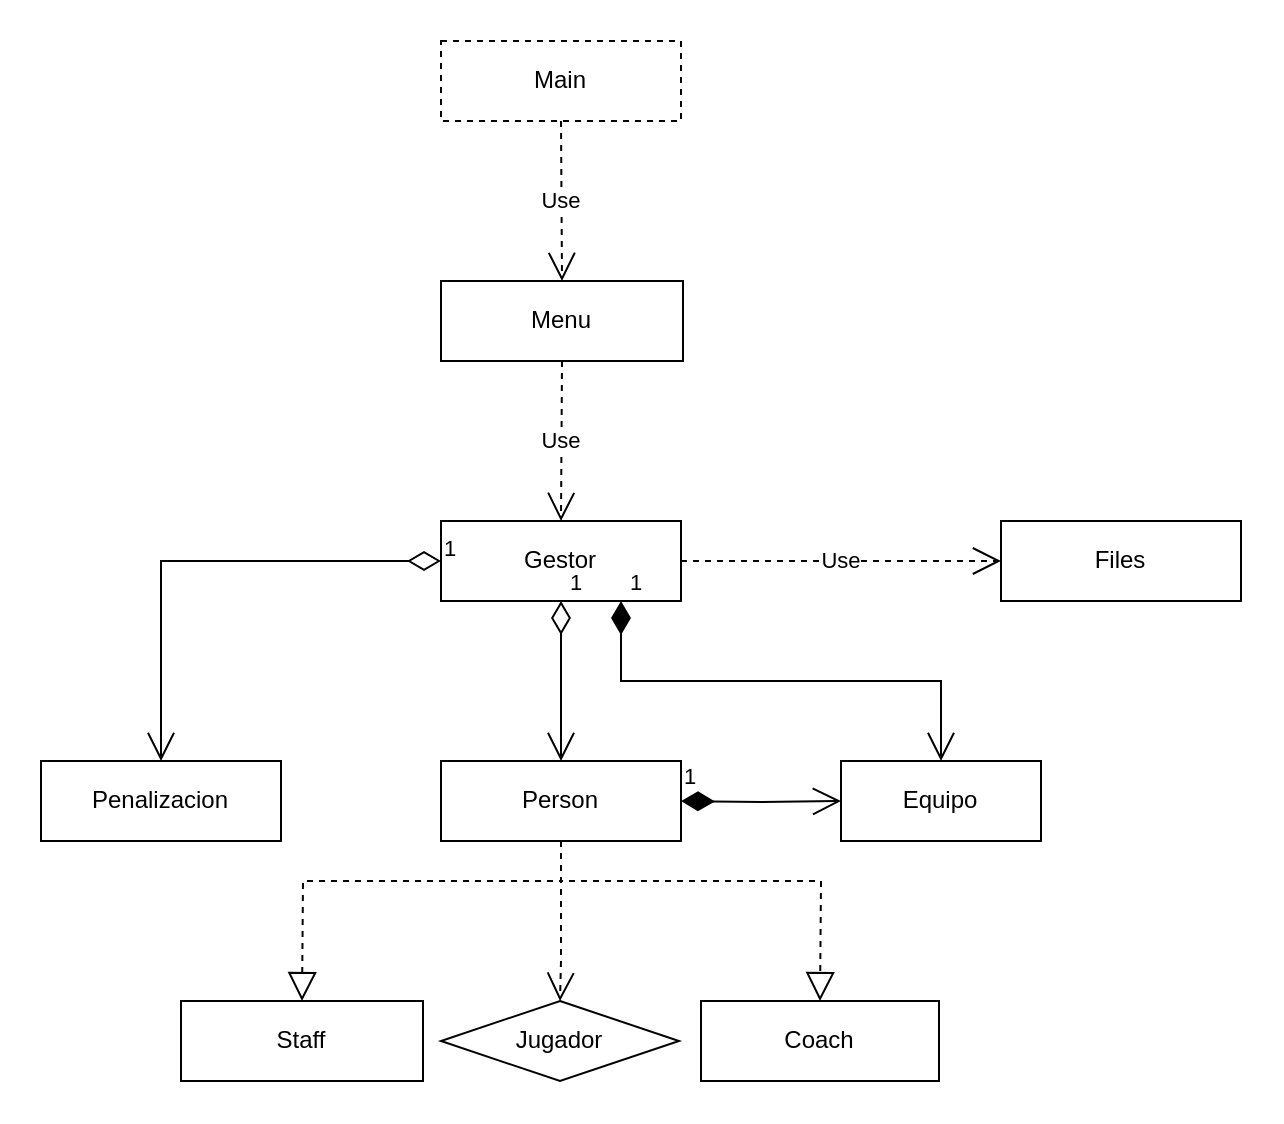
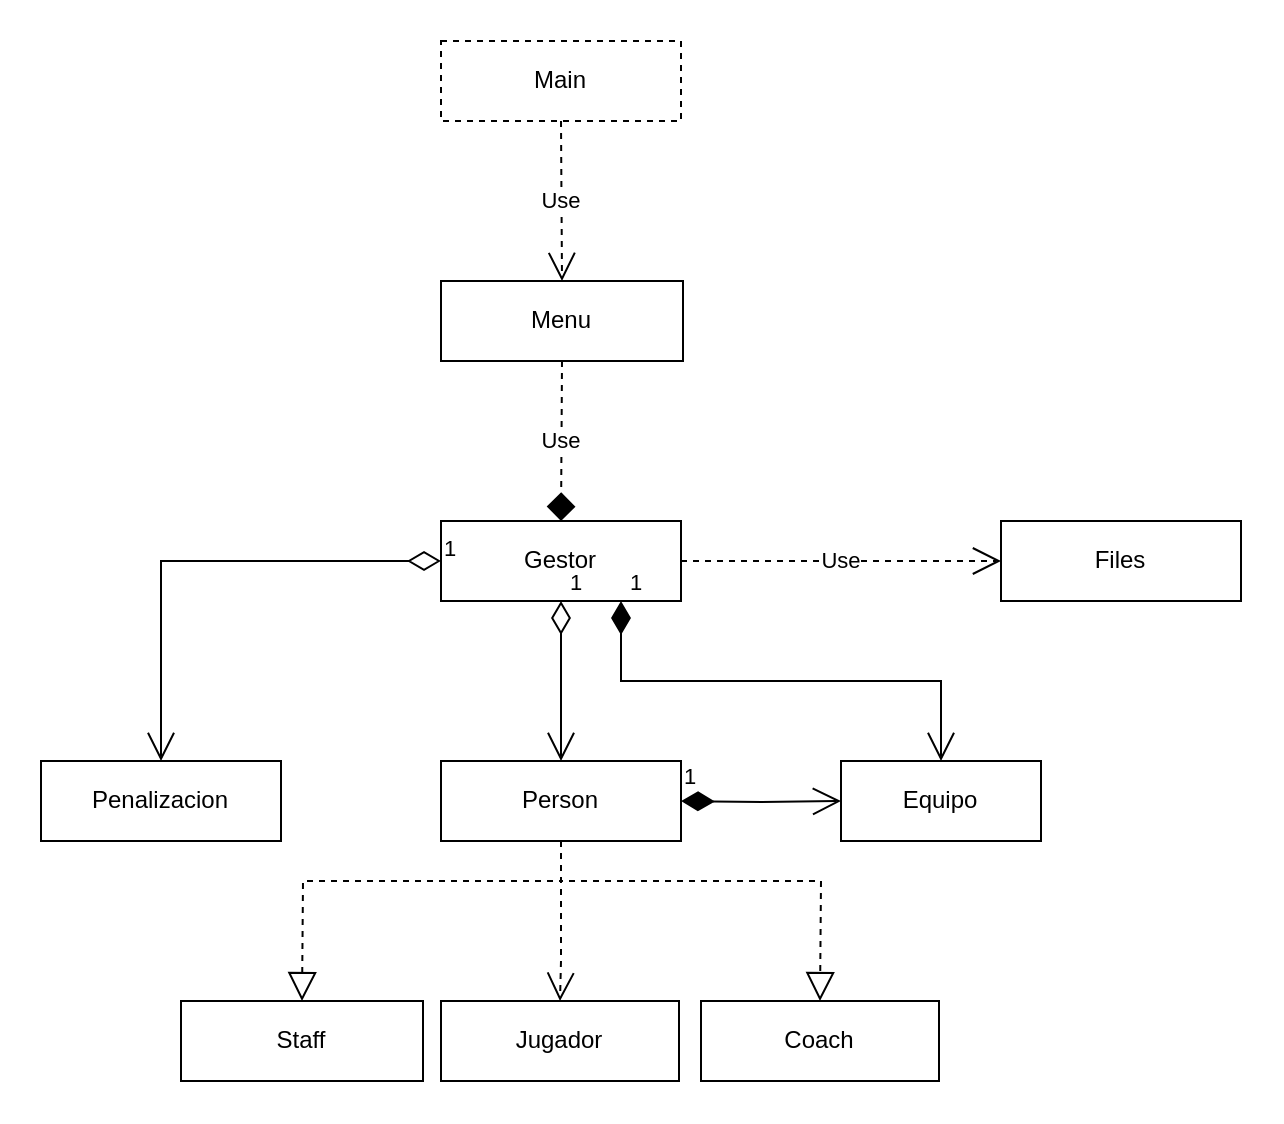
(561, 504) -> (561, 493)
(560, 1041) -> (560, 1041)
